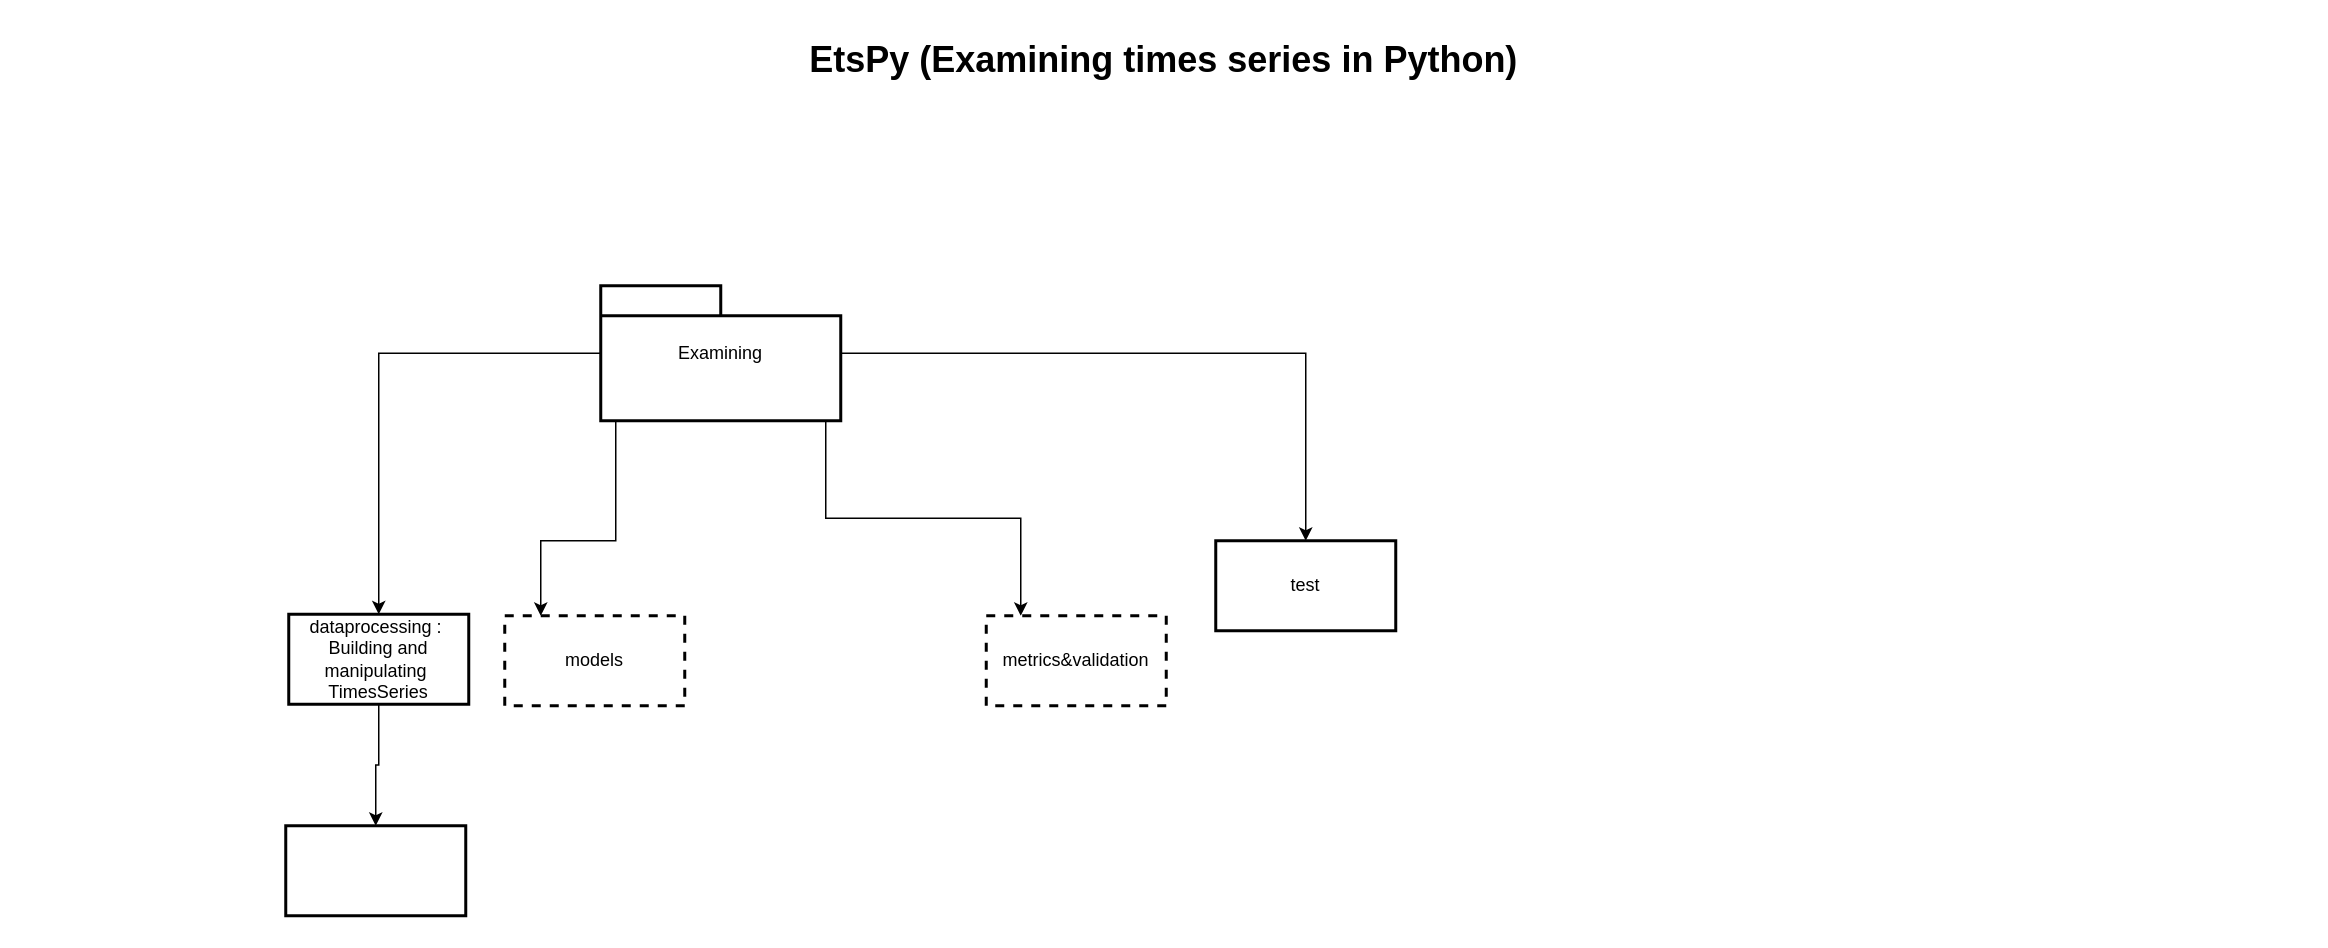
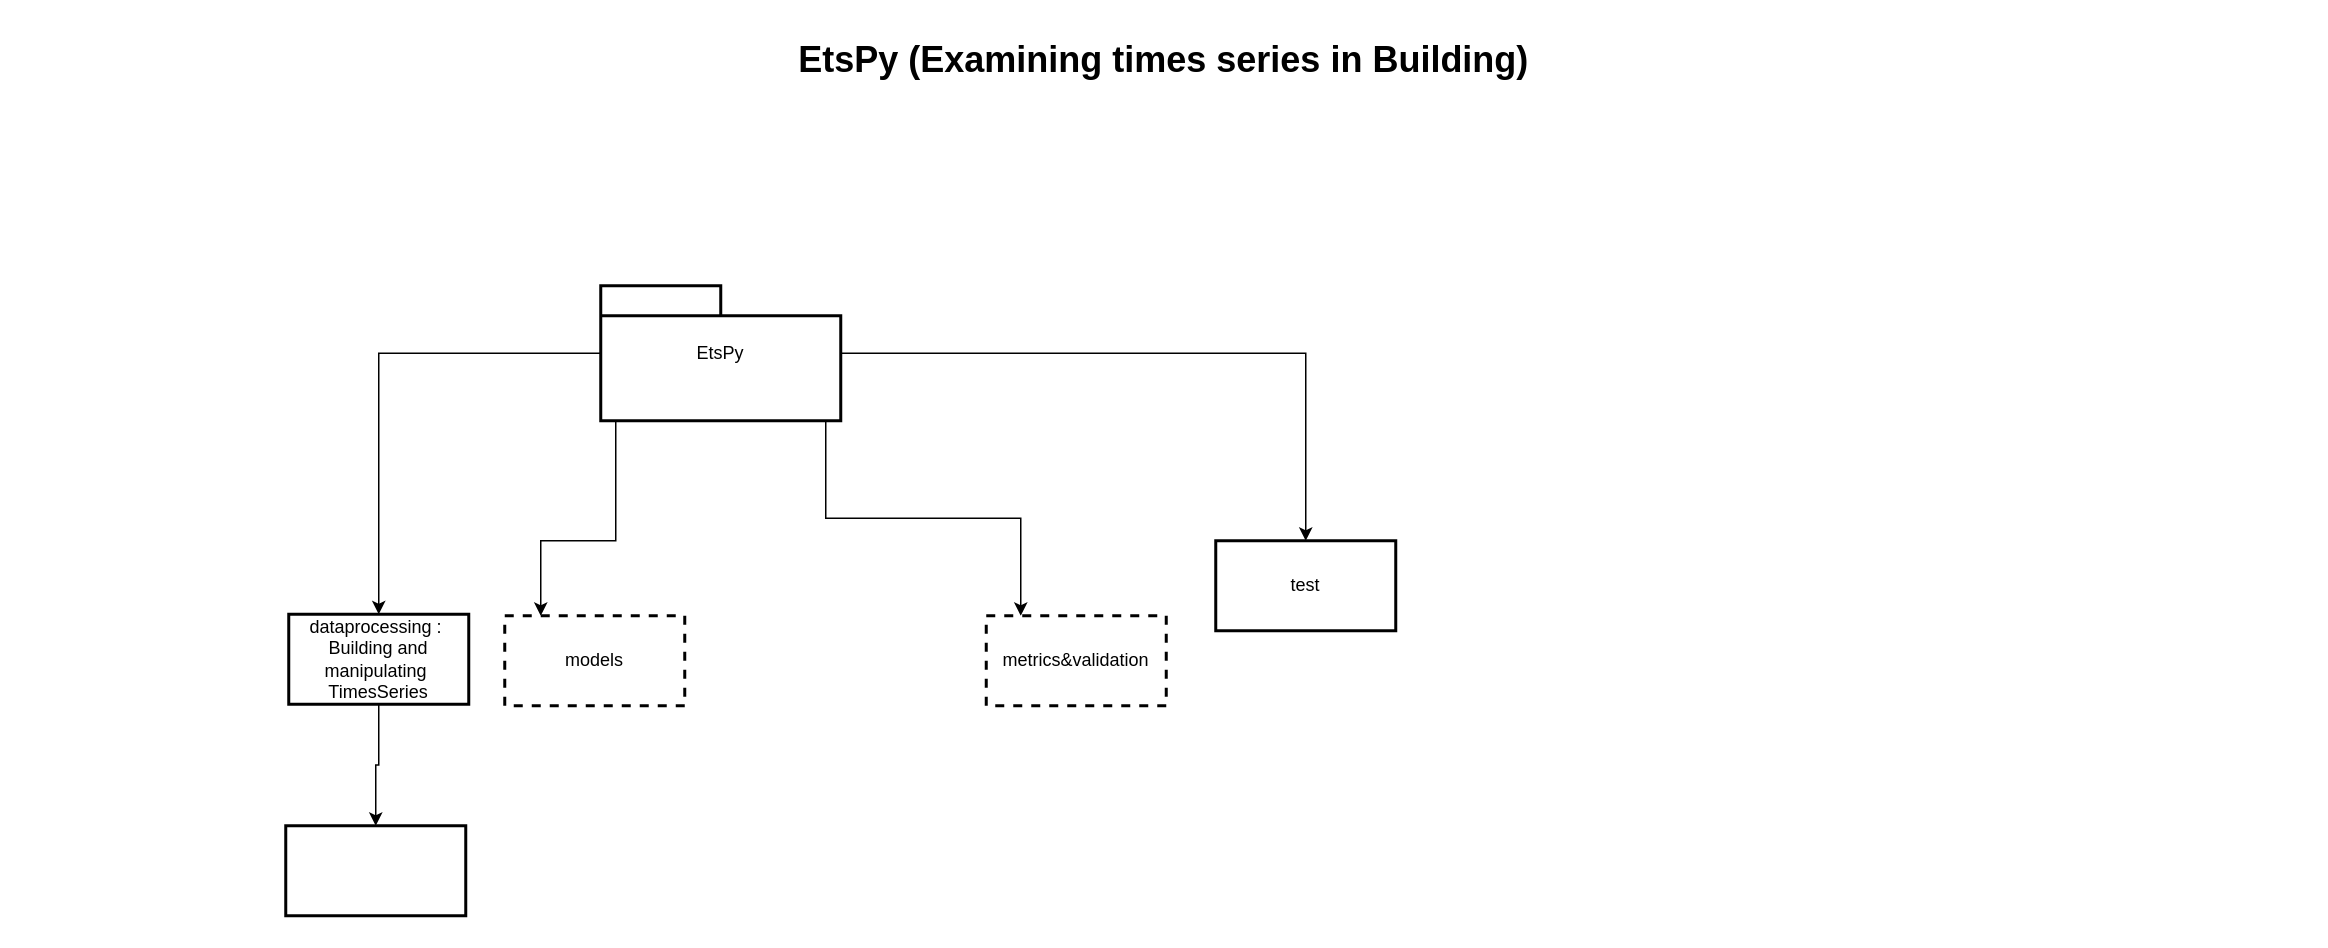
(1164, 61) -> (1164, 61)
(721, 353) -> (721, 353)
